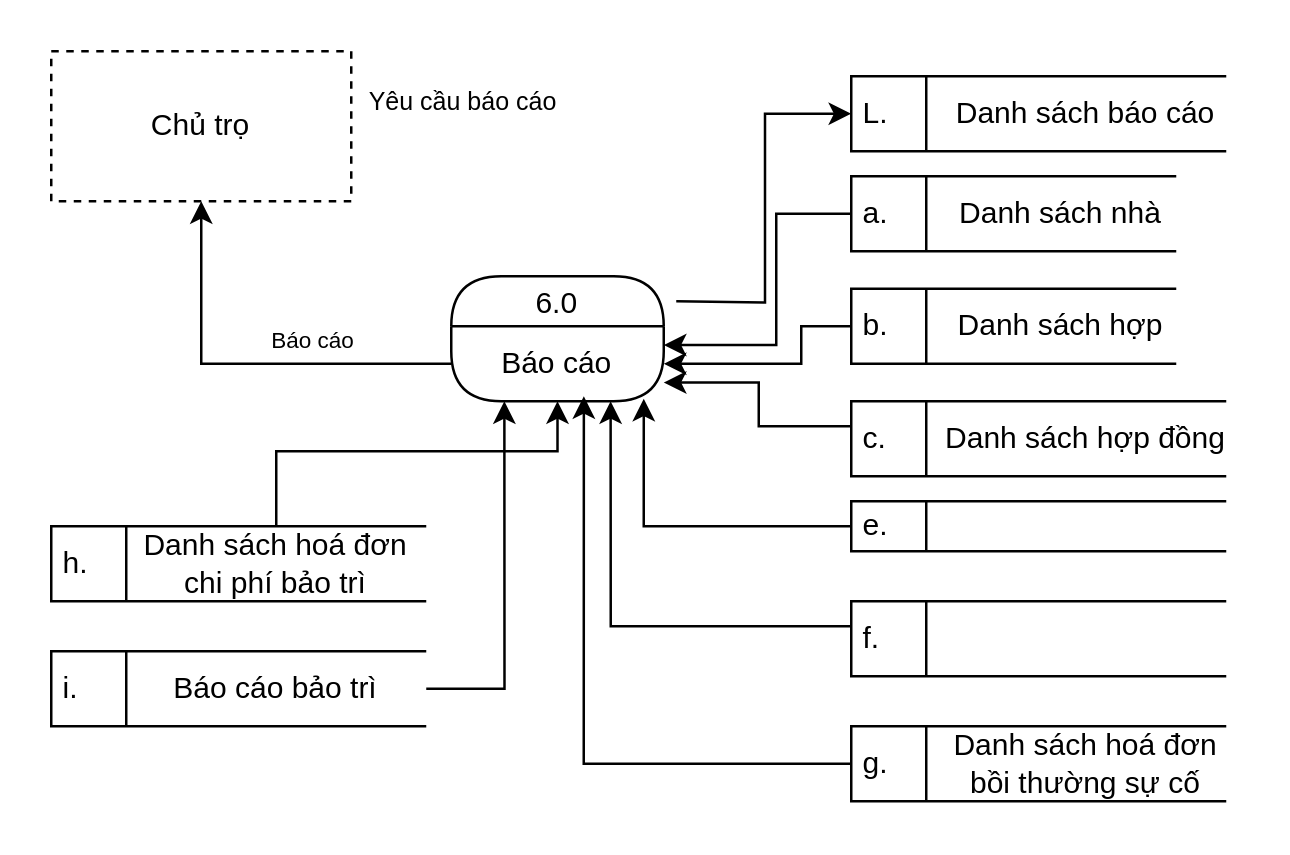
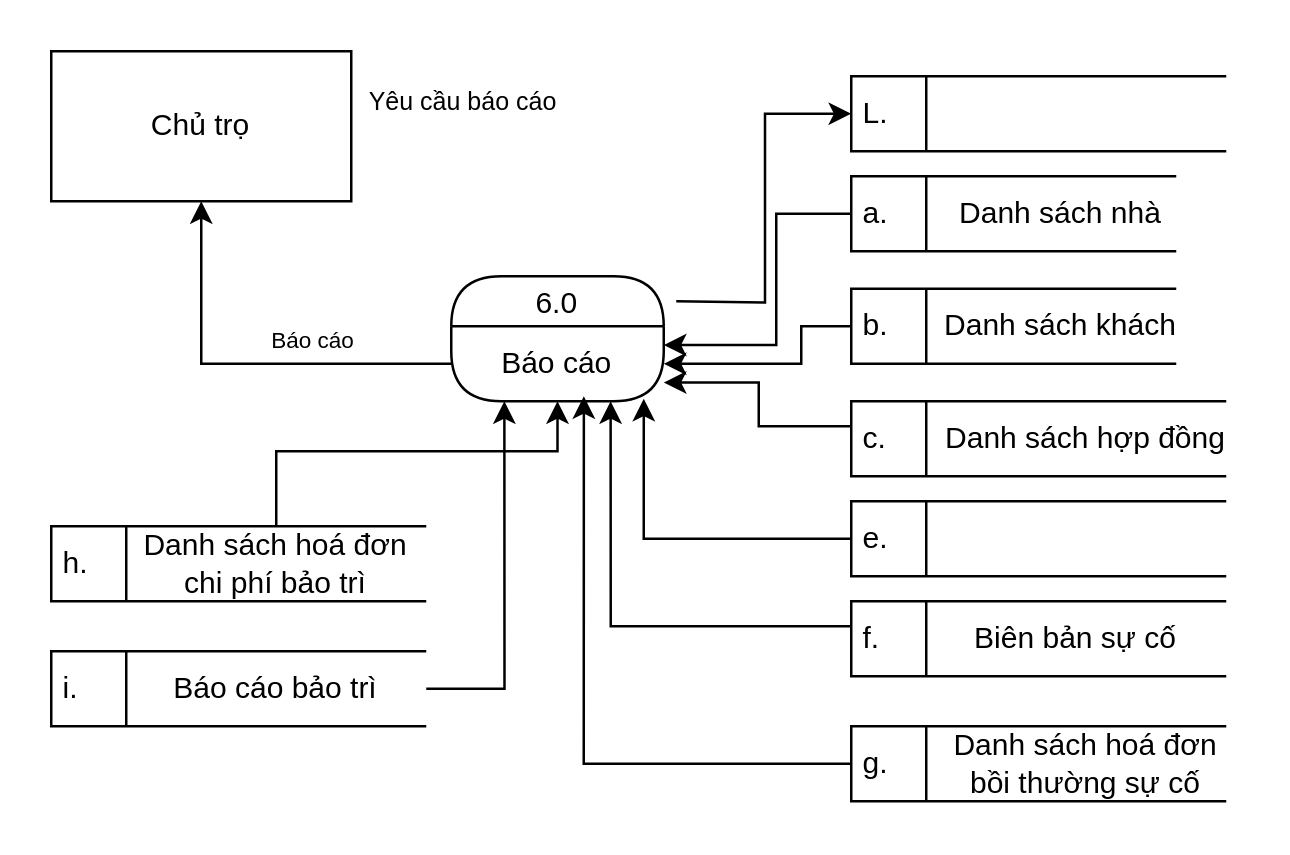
(1086, 114) -> none
(201, 126) -> (201, 126)
(1061, 326) -> (1061, 326)
(1039, 526) -> (1039, 539)
none -> (1076, 639)
